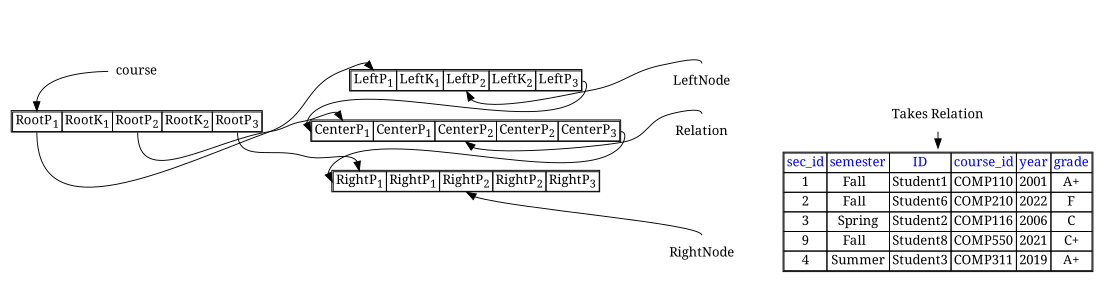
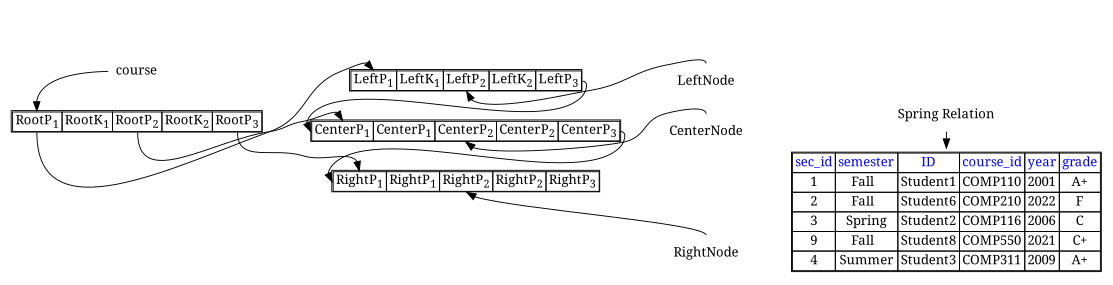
(938, 115) -> (946, 115)
(702, 132) -> (706, 132)
(1034, 260) -> (1042, 260)
